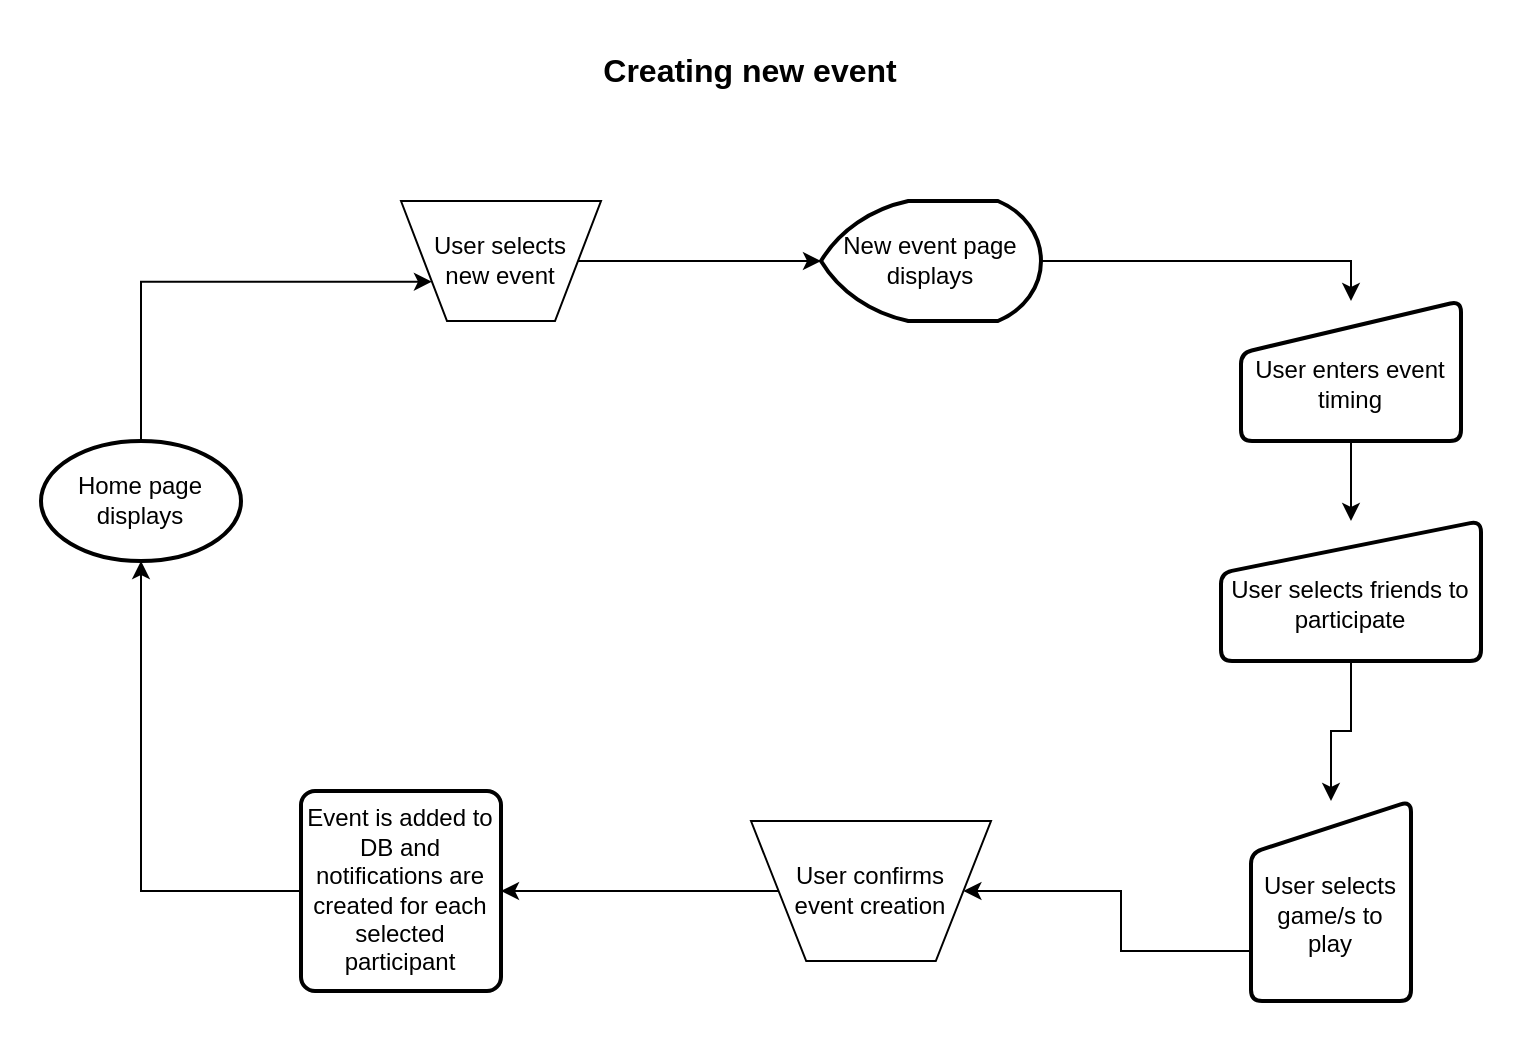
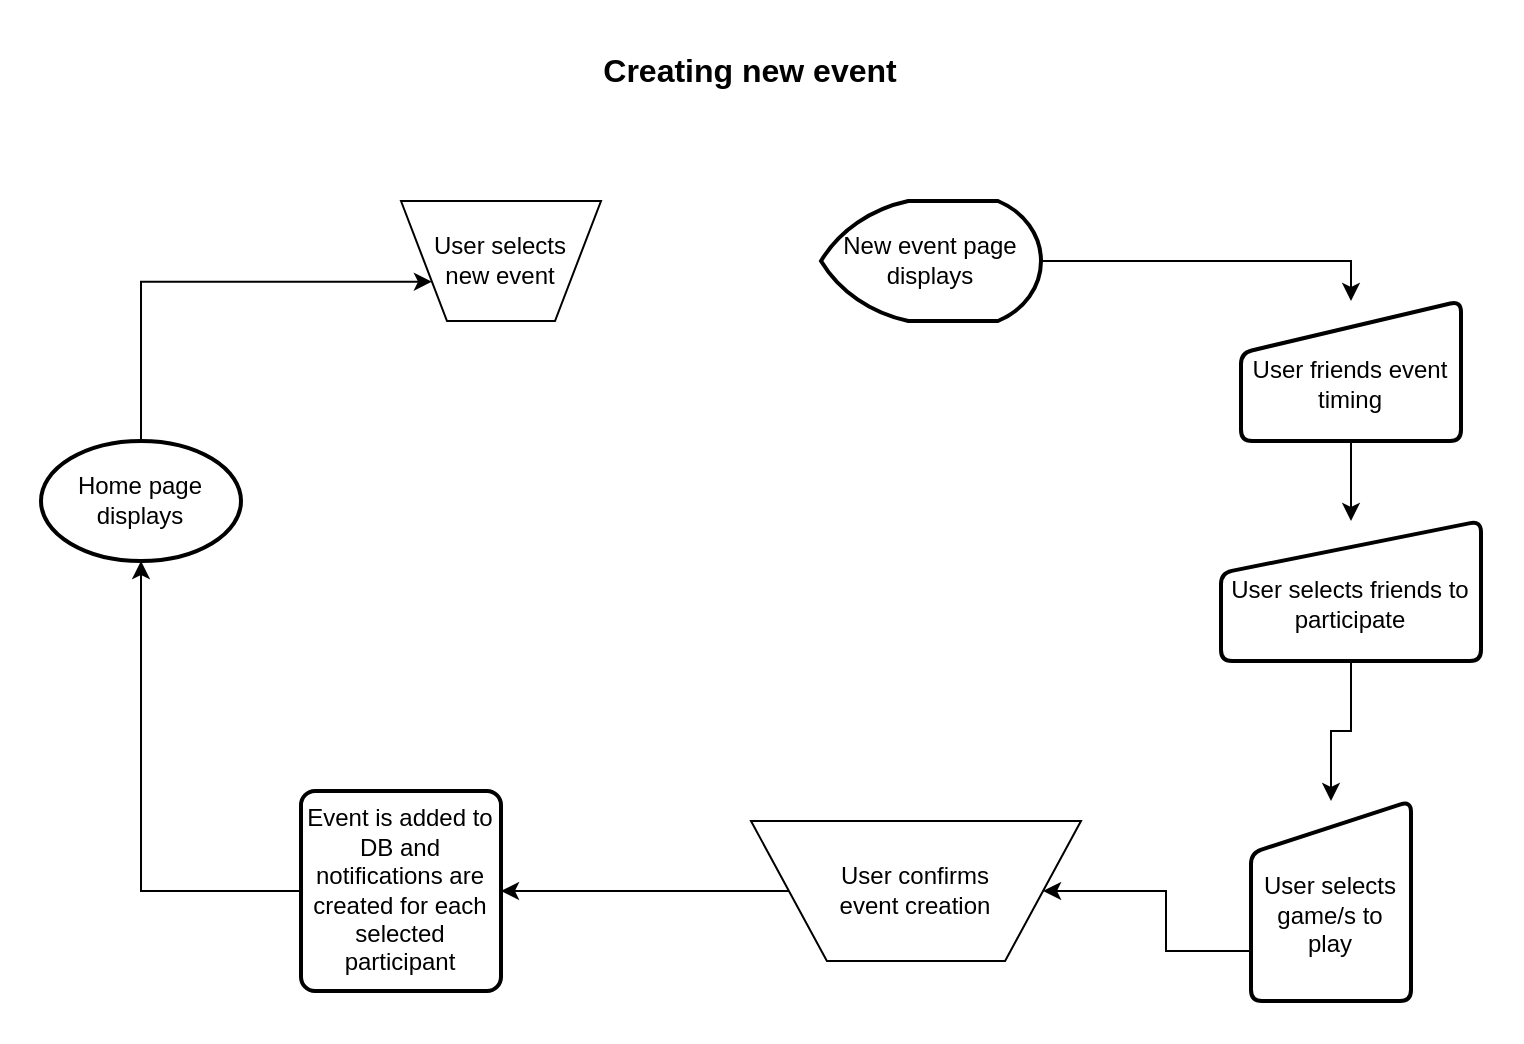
(693, 261) -> none
(1351, 371) -> (1351, 371)
(871, 891) -> (916, 891)
